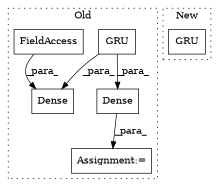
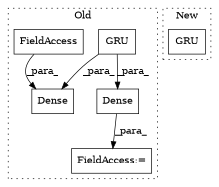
(112, 161) -> (112, 161)
